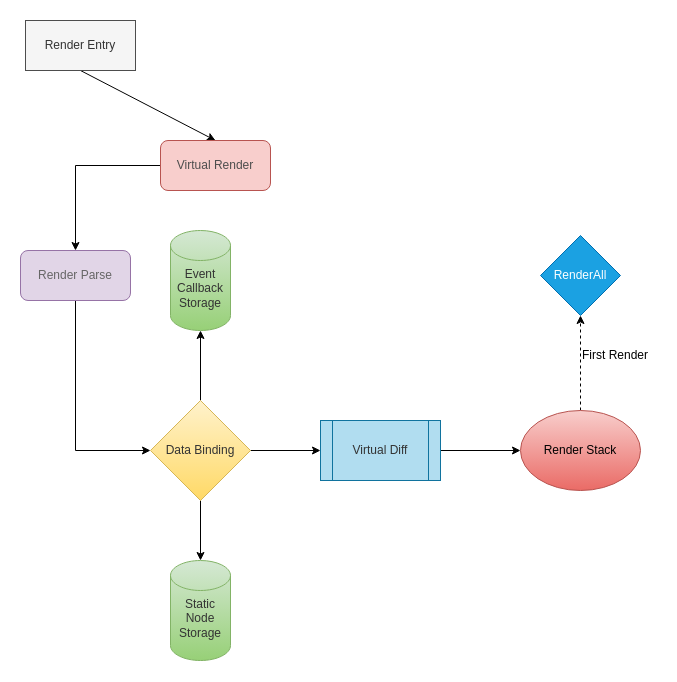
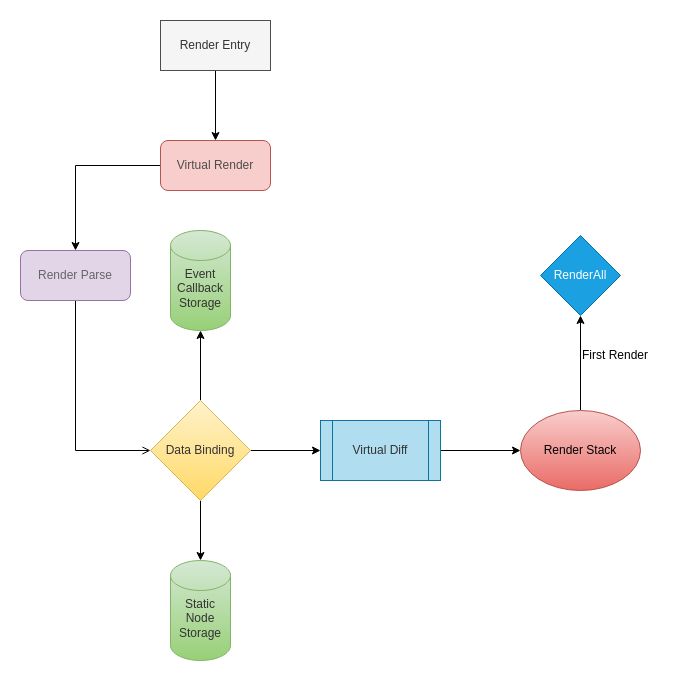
(81, 46) -> (216, 46)
(581, 366) -> (581, 366)
(142, 451) -> (144, 451)
